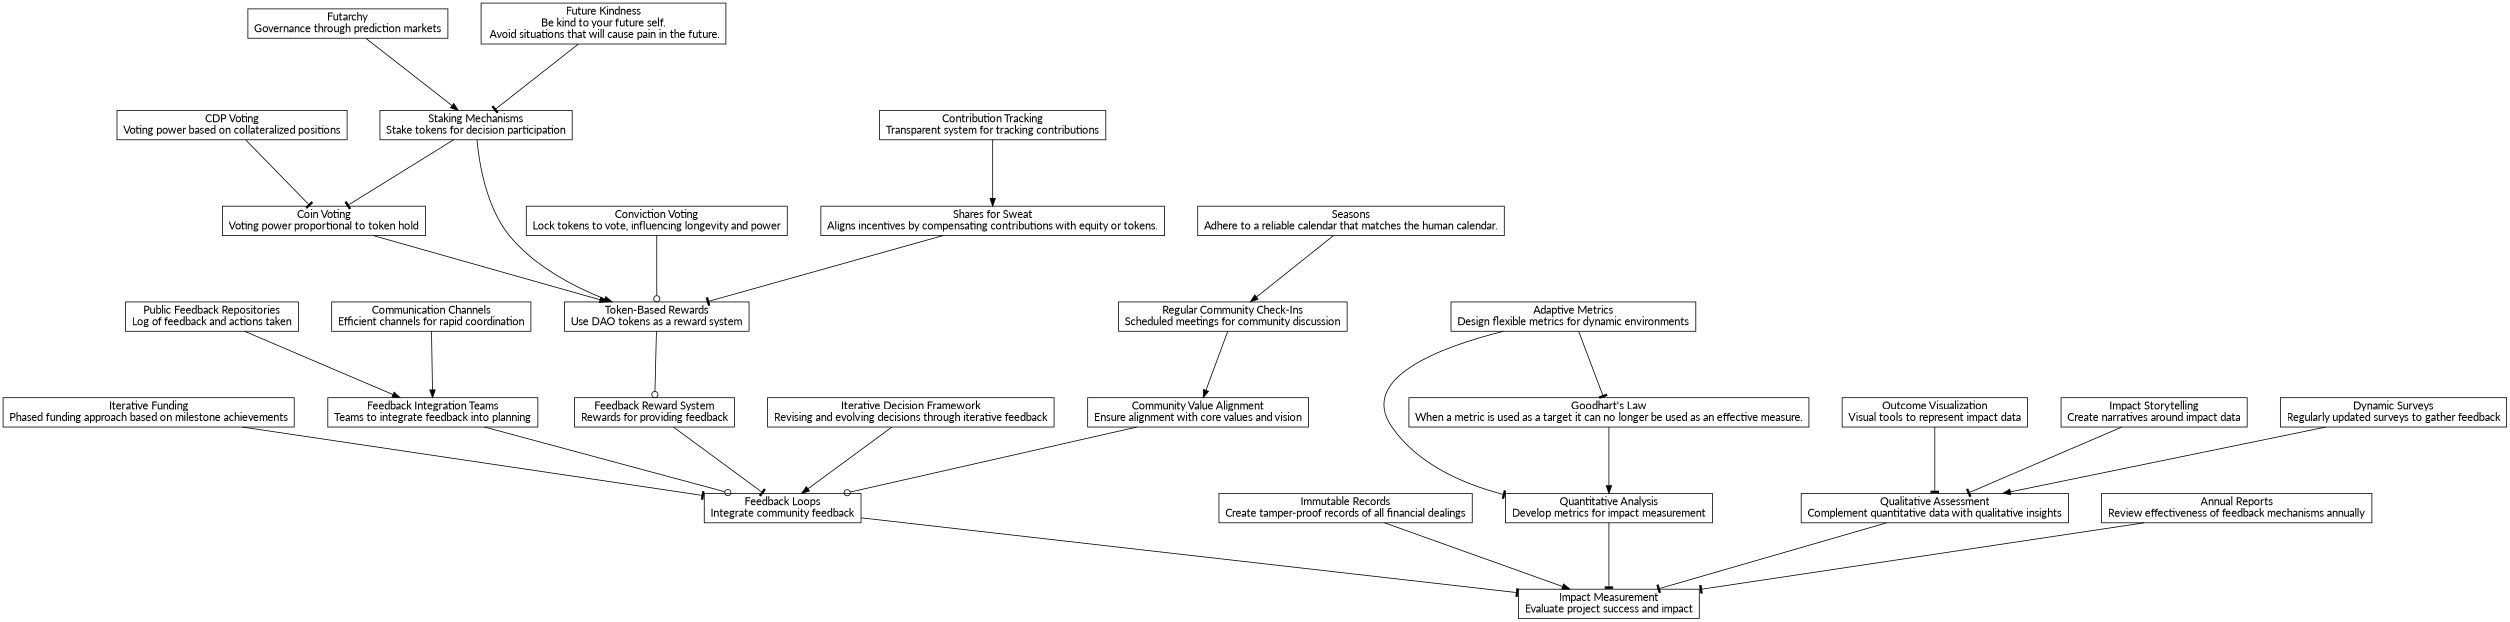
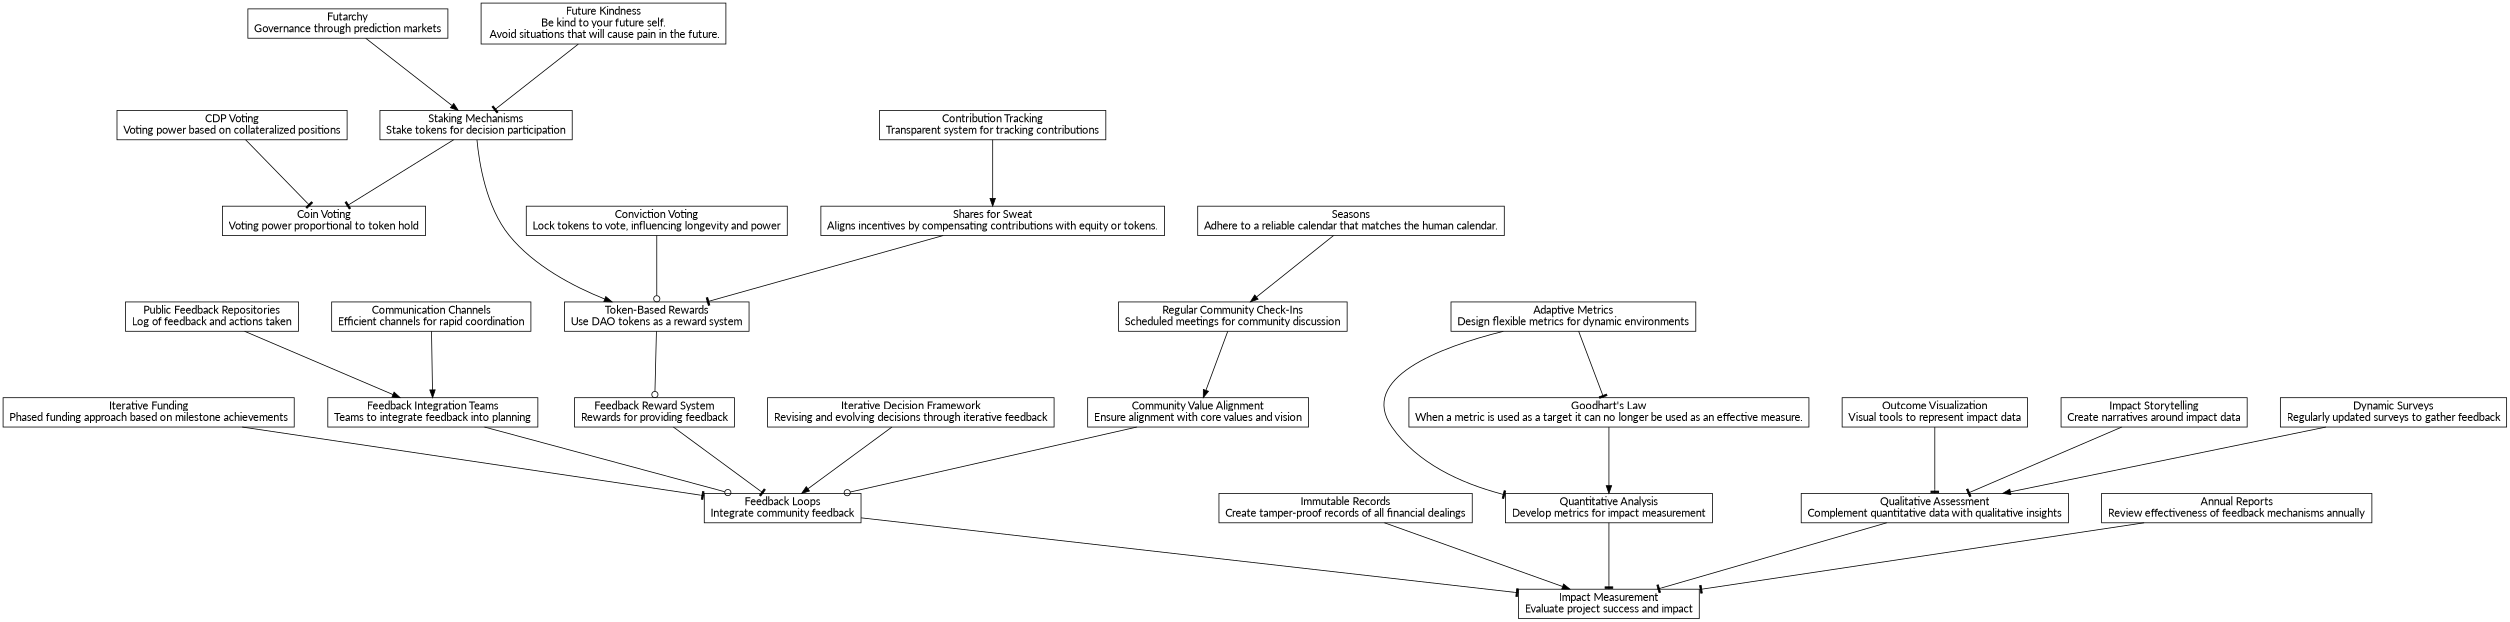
(486, 268) -> none
